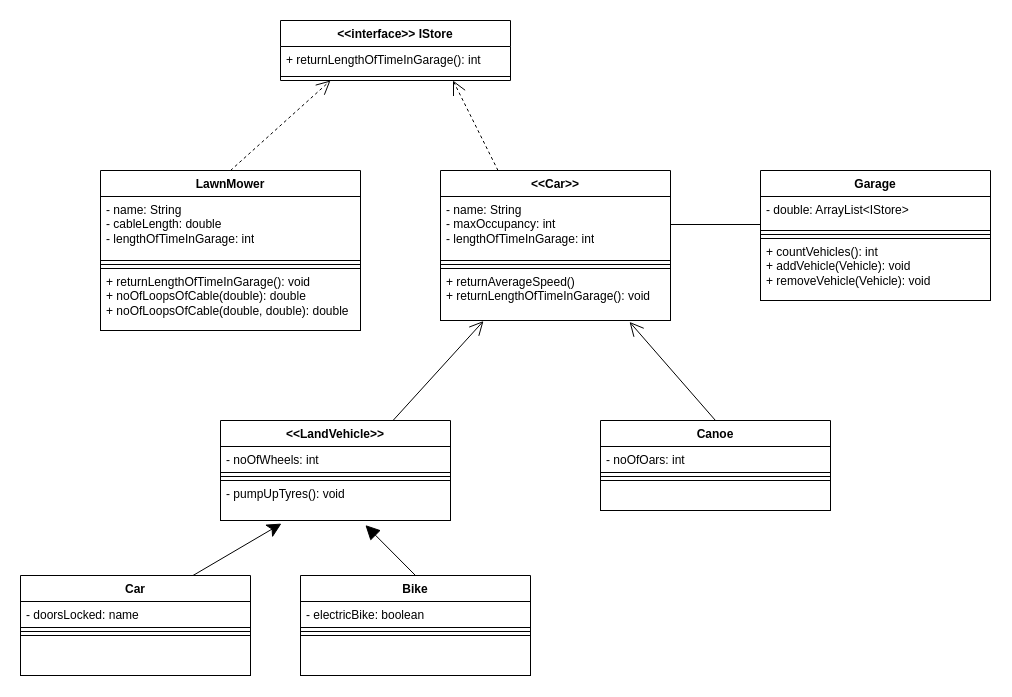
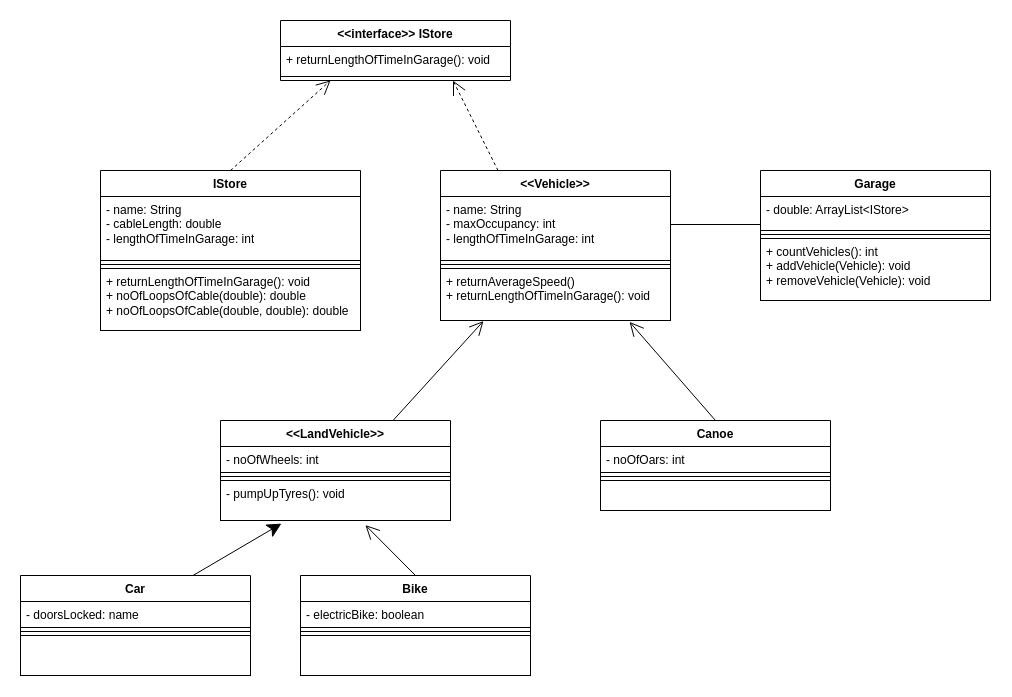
(396, 61) -> (397, 68)
(231, 185) -> (231, 185)
(556, 185) -> (556, 185)
(376, 536) -> (372, 532)
